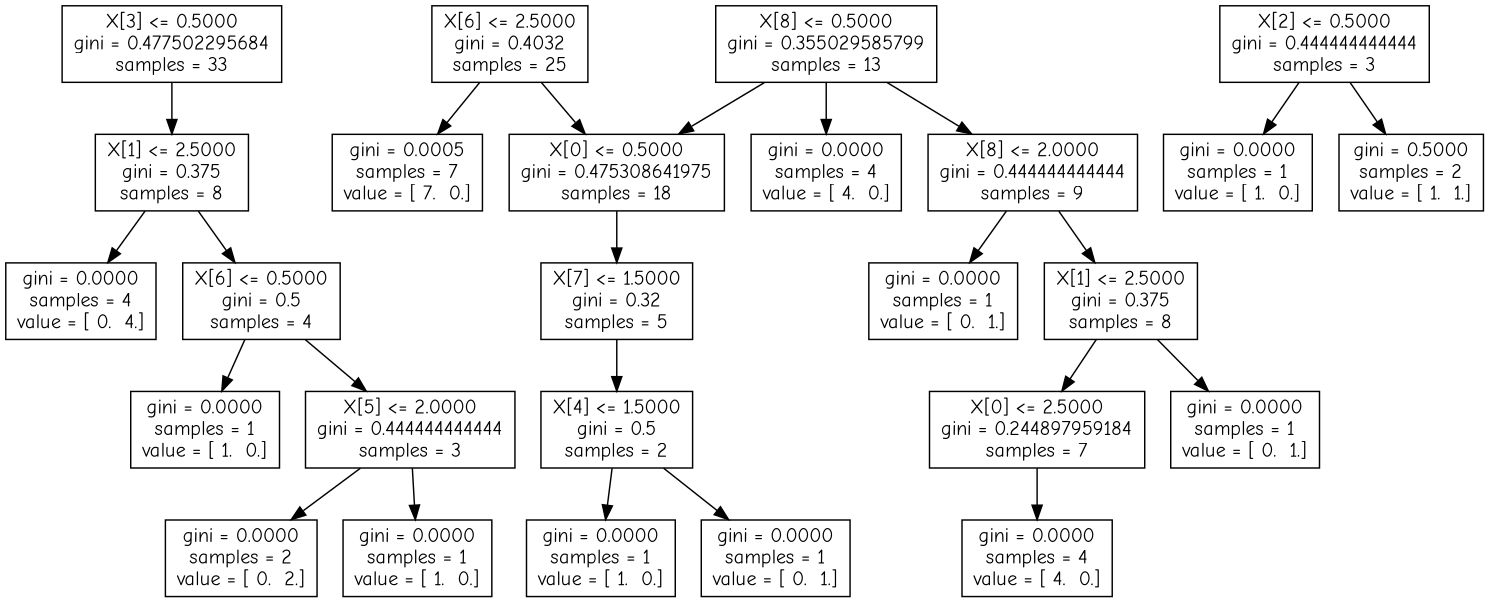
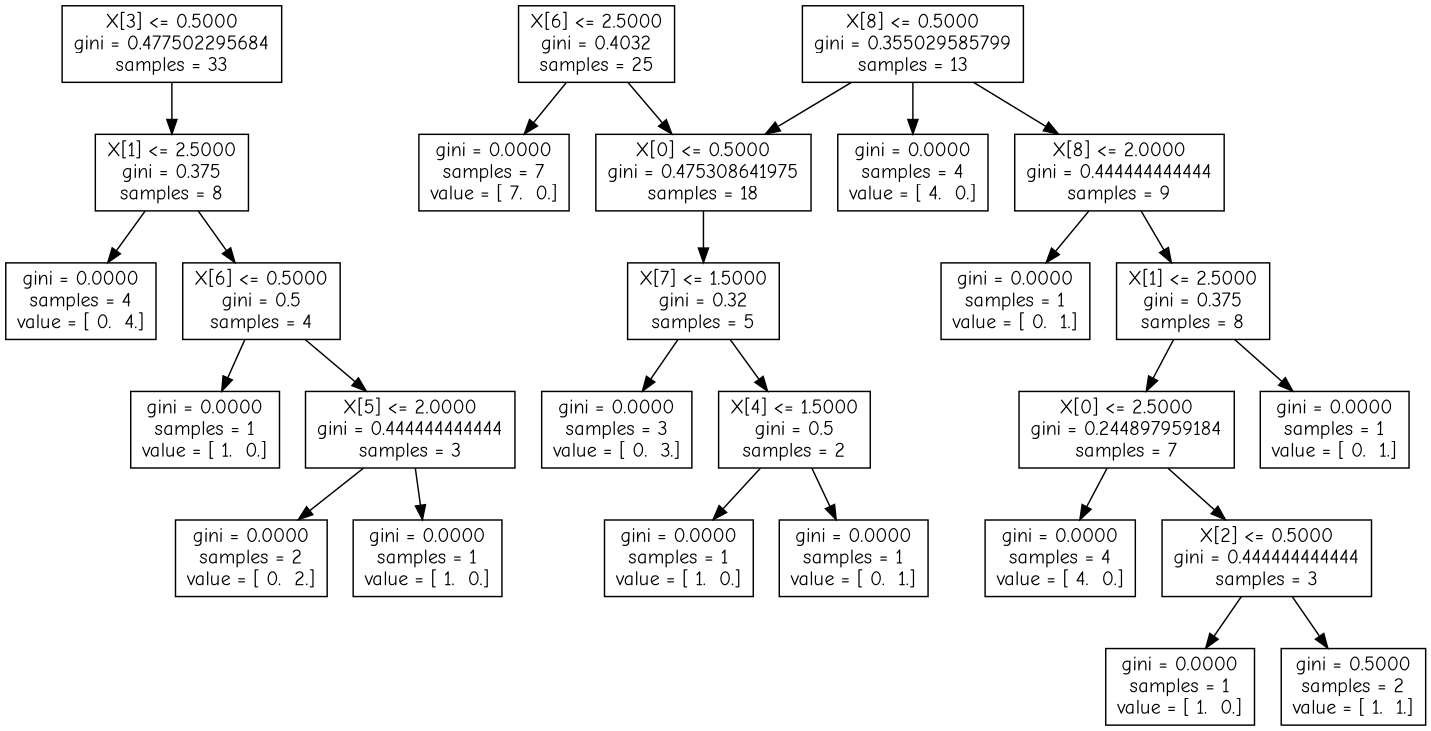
(407, 173) -> (494, 173)
none -> (617, 430)
none -> (1191, 489)
